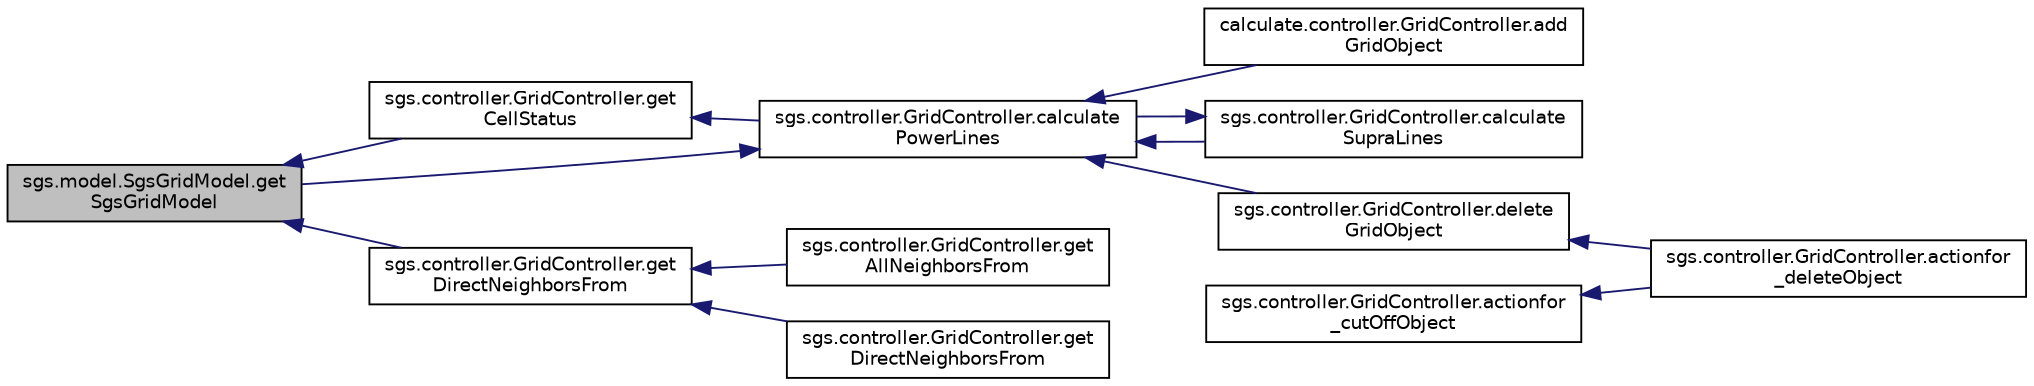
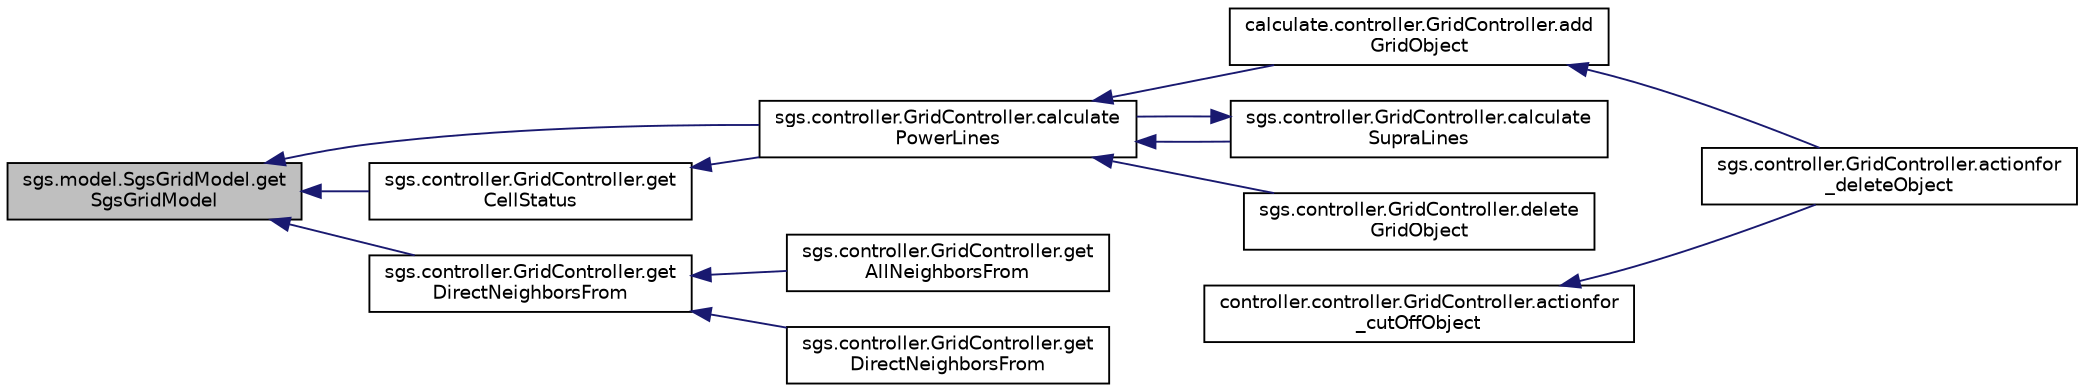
(521, 169) -> (521, 131)
(1620, 245) -> (1705, 105)
(1394, 314) -> (1419, 314)
